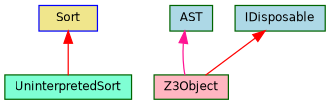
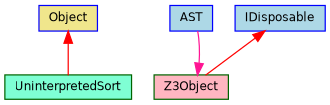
(68, 18) -> (68, 18)
(191, 18) -> (191, 18)
(280, 18) -> (280, 18)
(183, 59) -> (199, 47)
